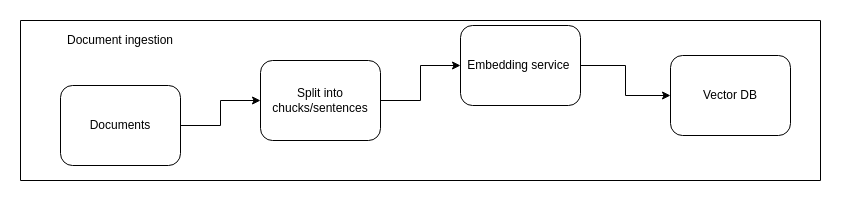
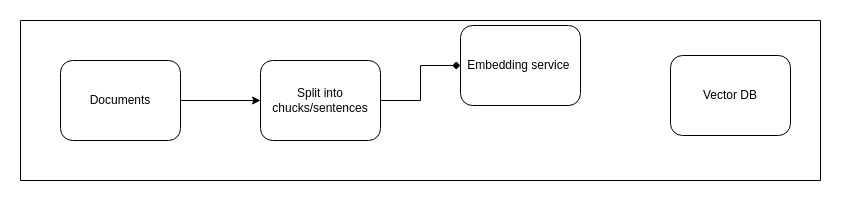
(121, 41) -> none
(452, 66) -> (451, 66)
(626, 77) -> none
(121, 126) -> (121, 101)
